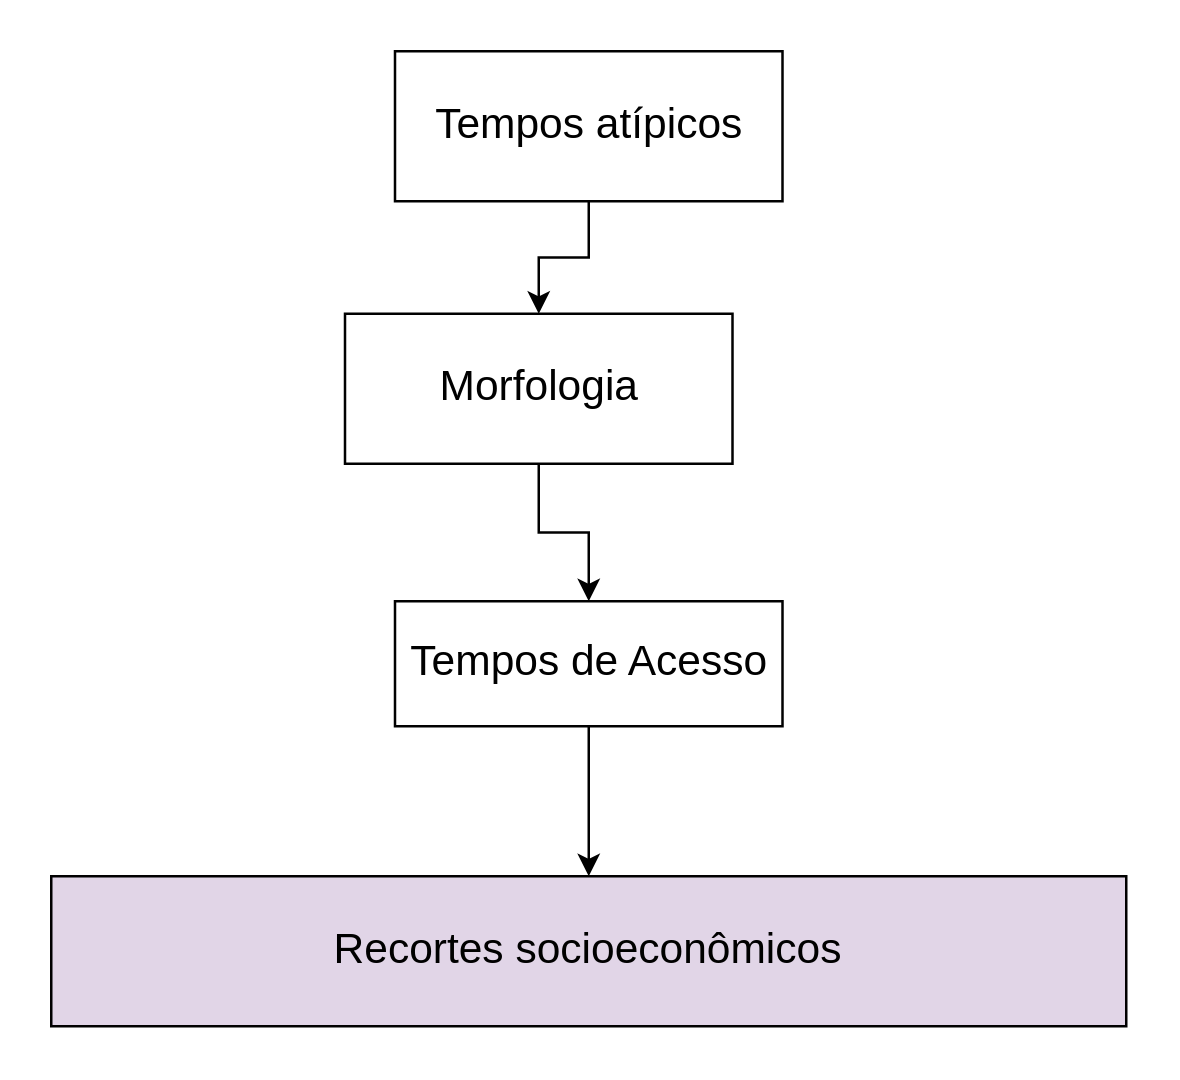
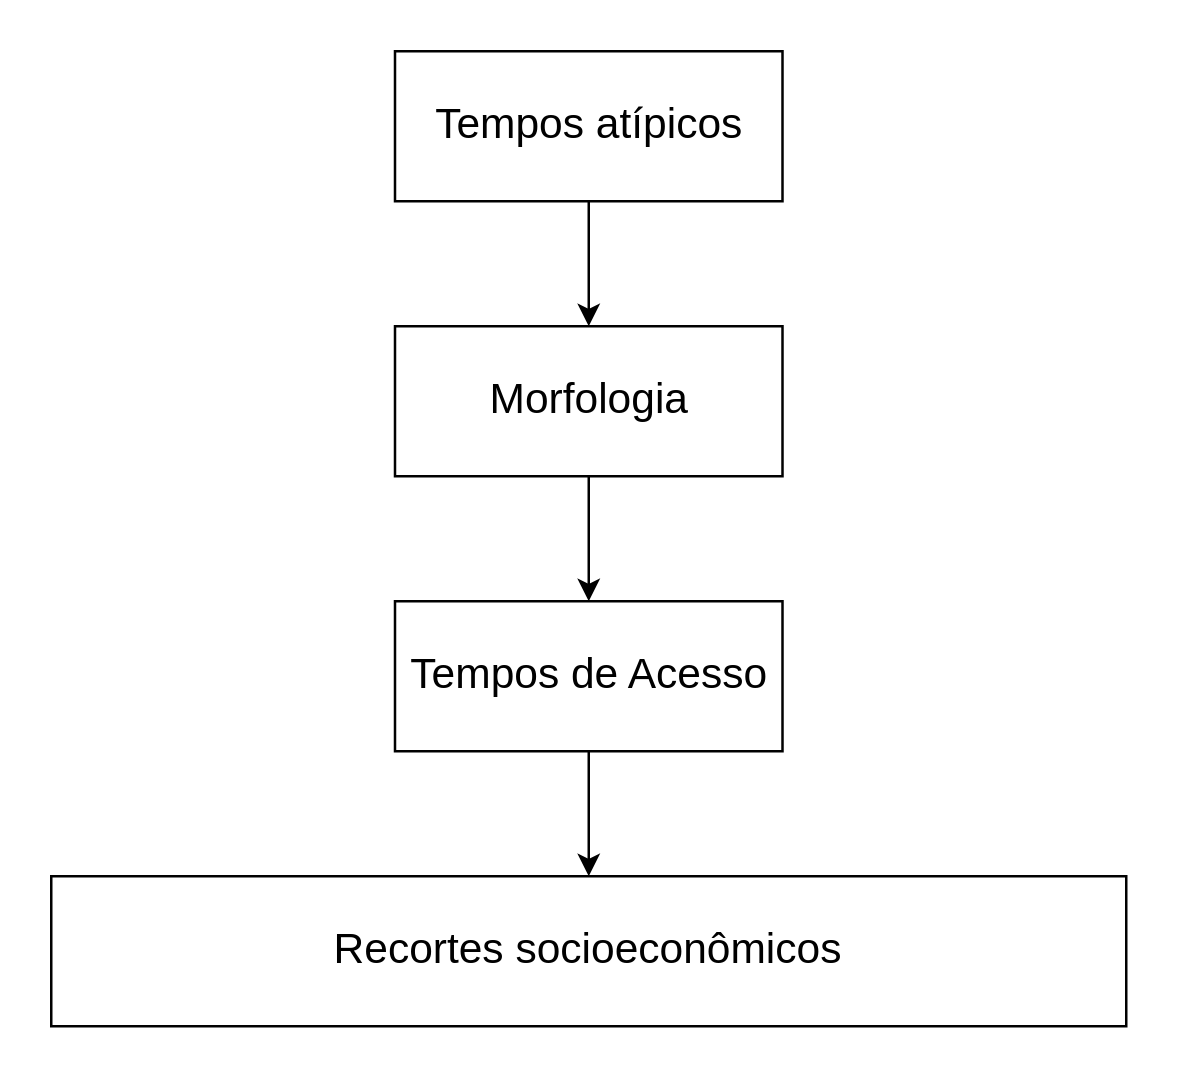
(539, 389) -> (589, 401)
(589, 664) -> (589, 676)
(589, 951) -> (589, 951)
